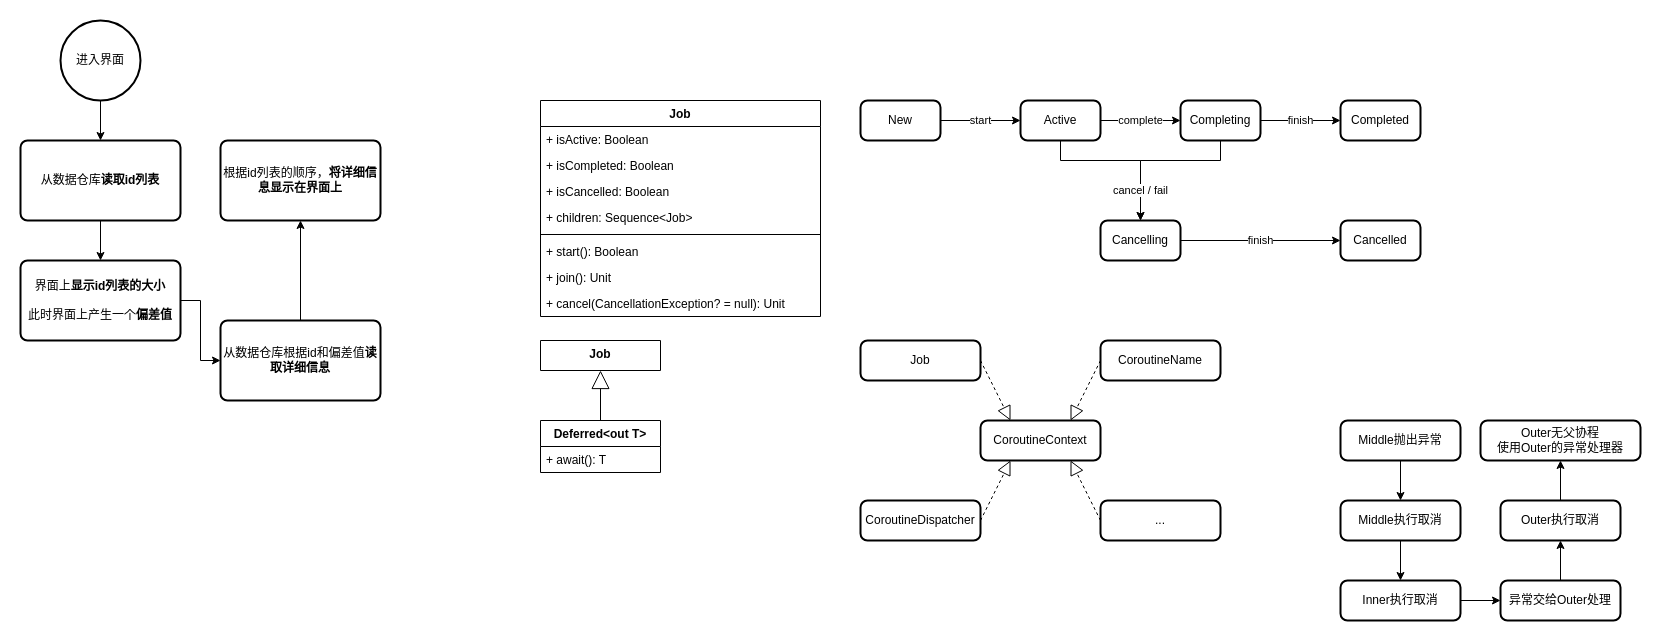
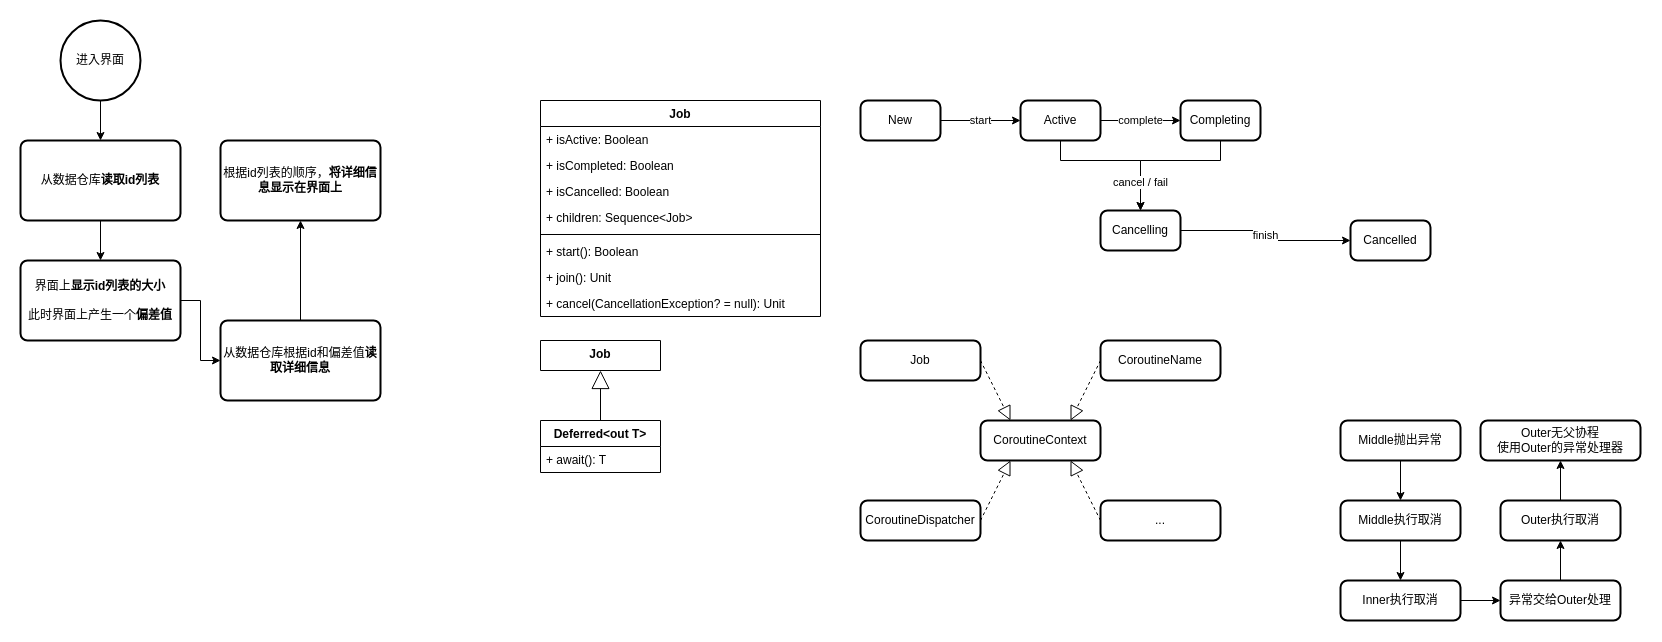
(1297, 121) -> none
(1381, 121) -> none
(1141, 241) -> (1141, 231)
(1381, 241) -> (1391, 241)
